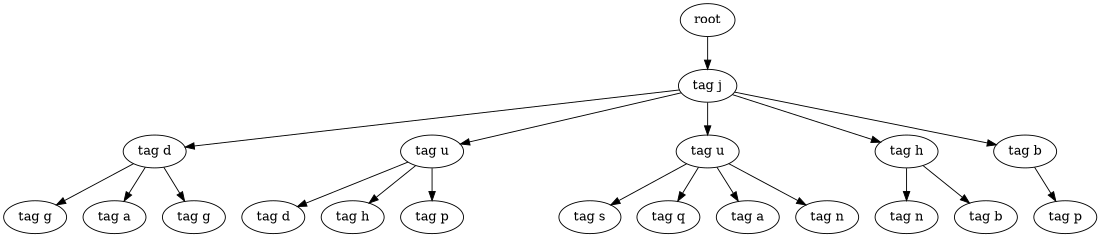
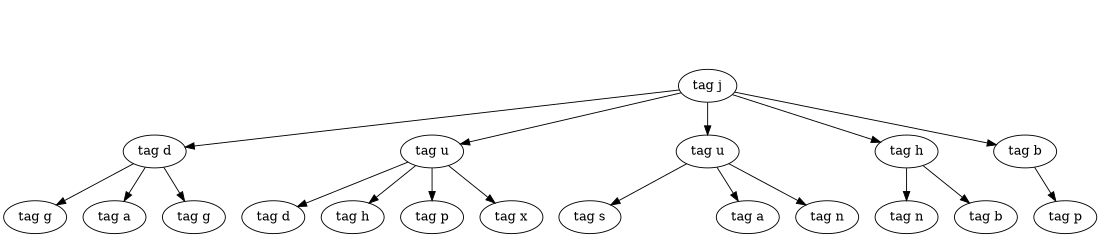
(708, 20) -> none
none -> (511, 217)
(668, 217) -> none
